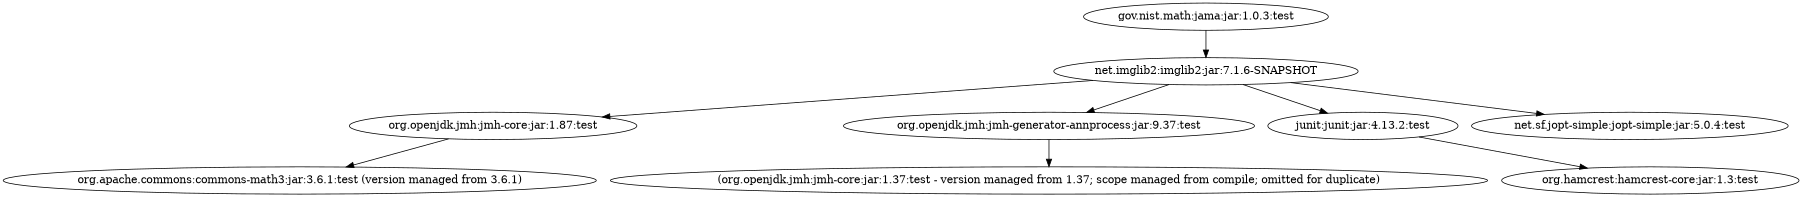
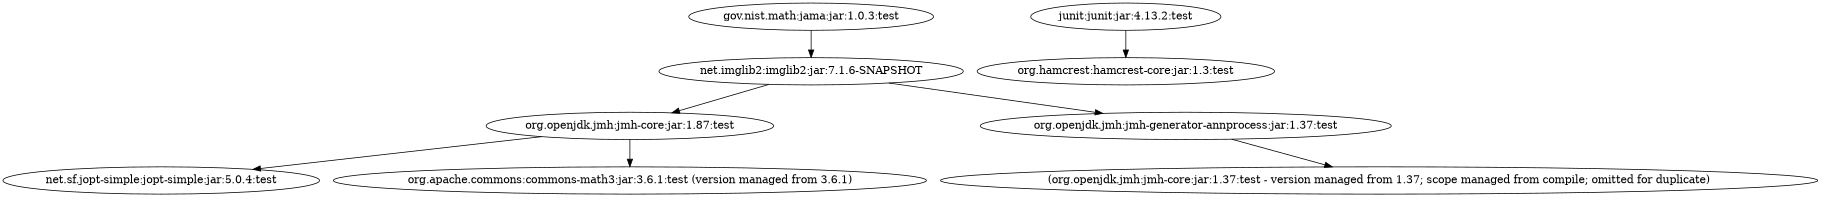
(1282, 98) -> none
(1414, 98) -> (401, 153)
(1049, 126) -> (1186, 126)
